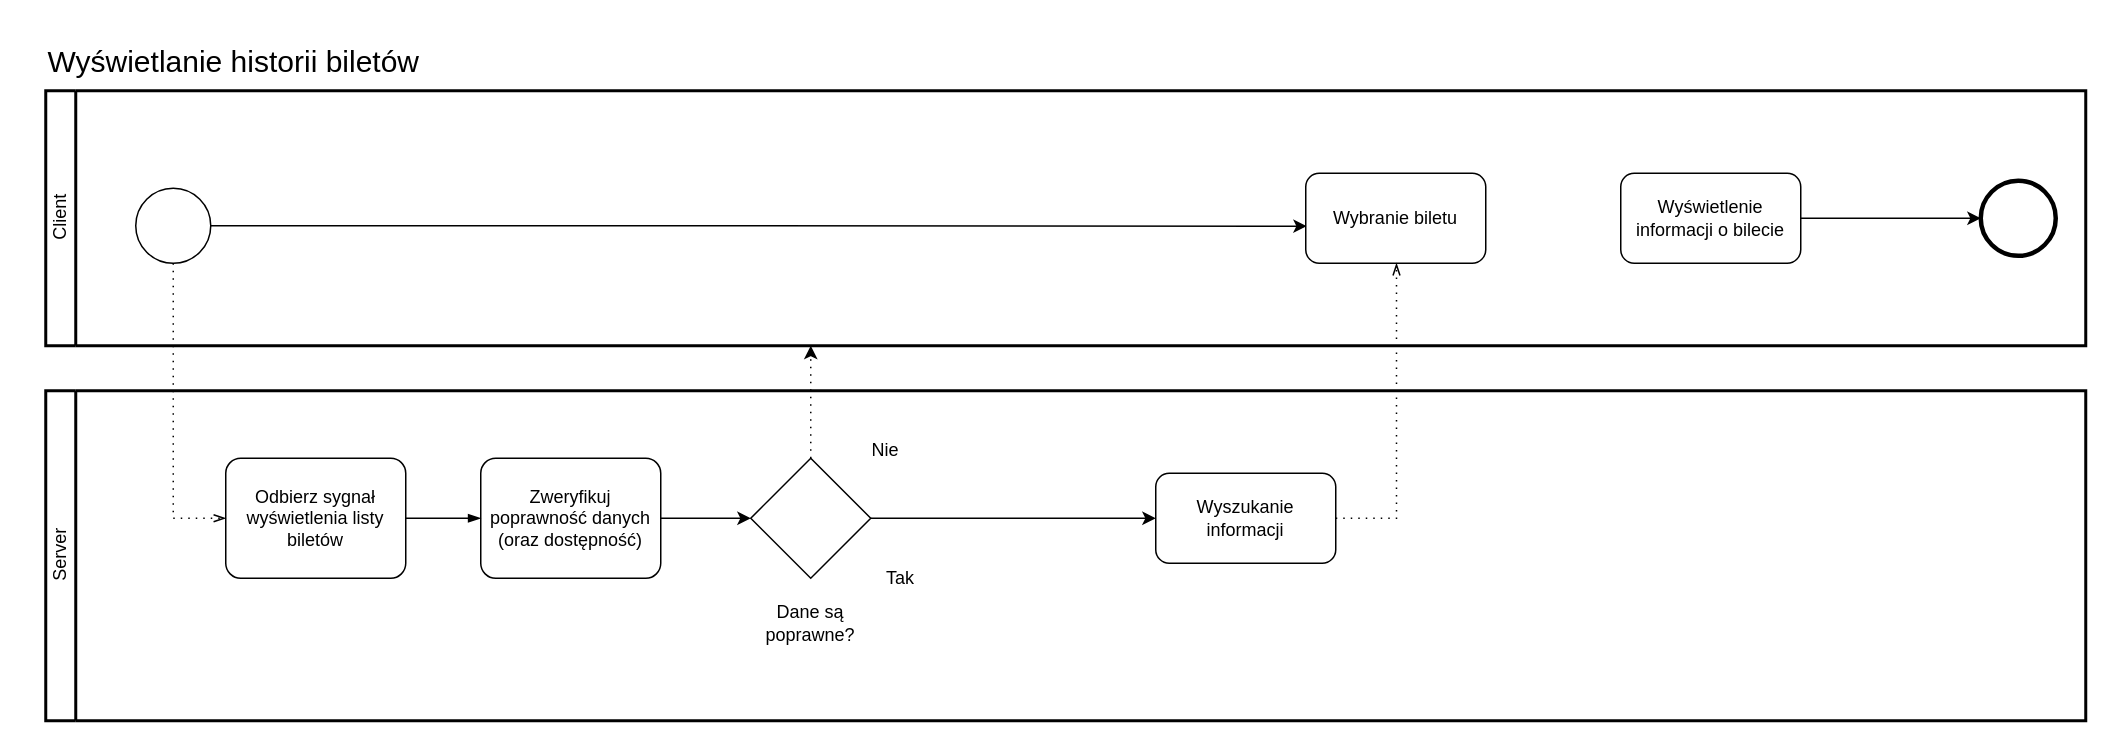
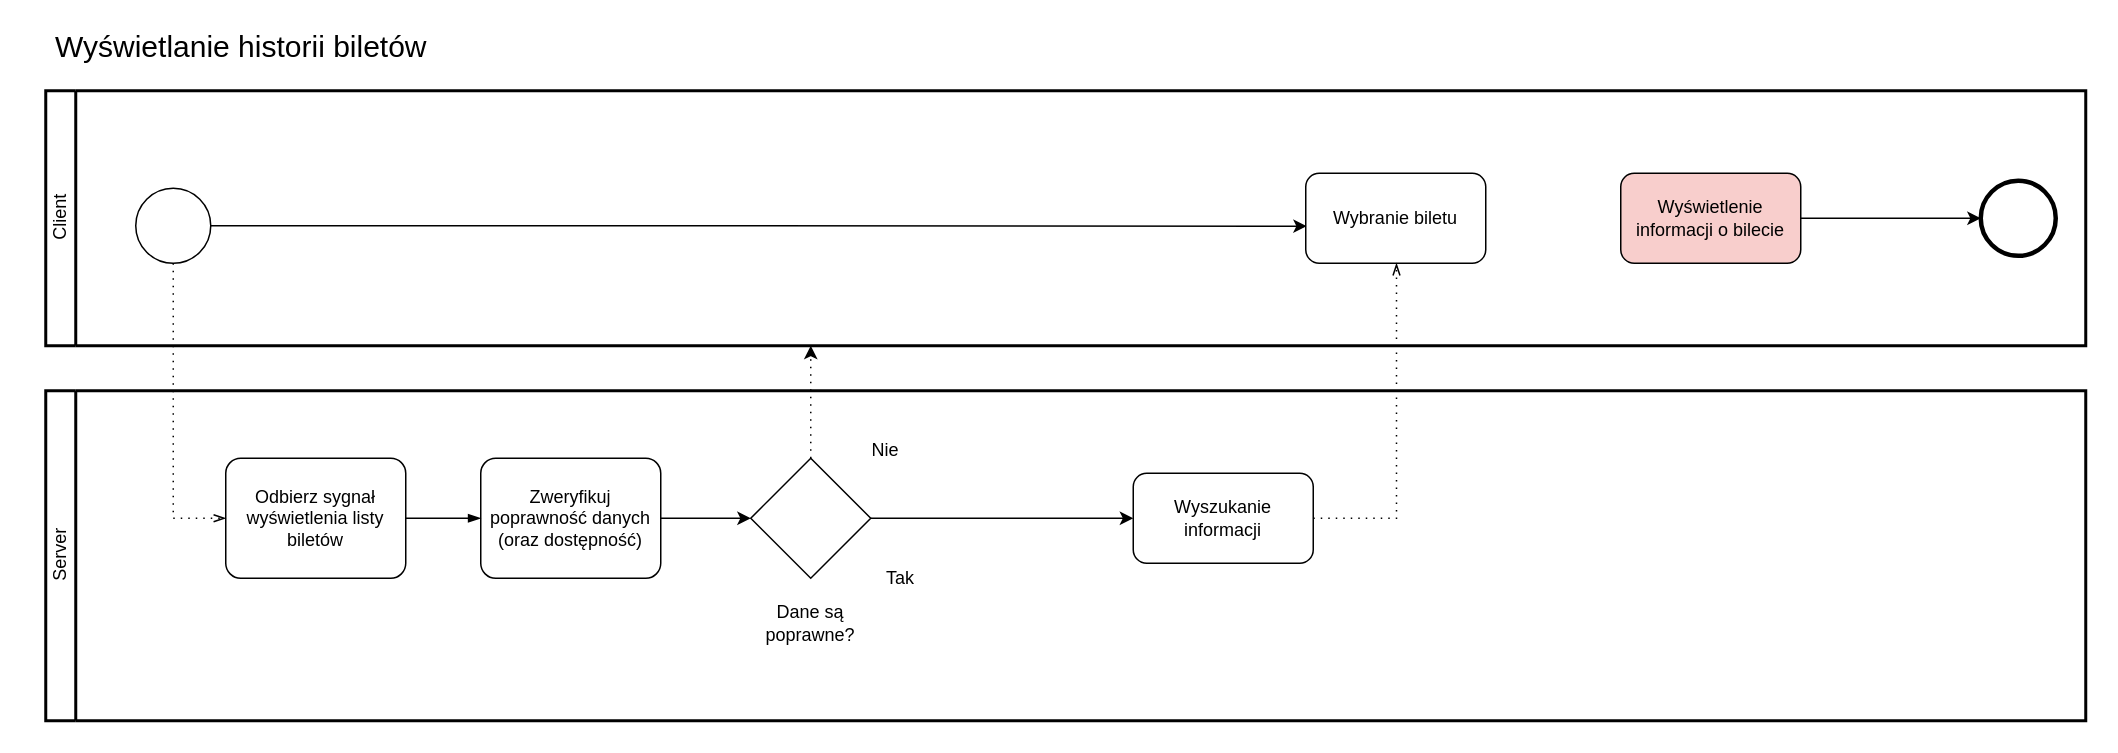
(233, 61) -> (241, 46)
(1711, 218) -> (1711, 218)
(1246, 518) -> (1223, 518)
